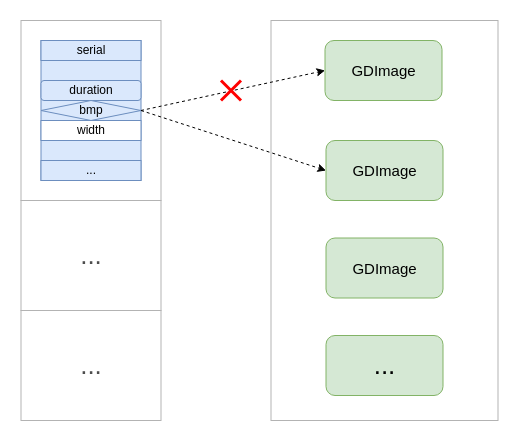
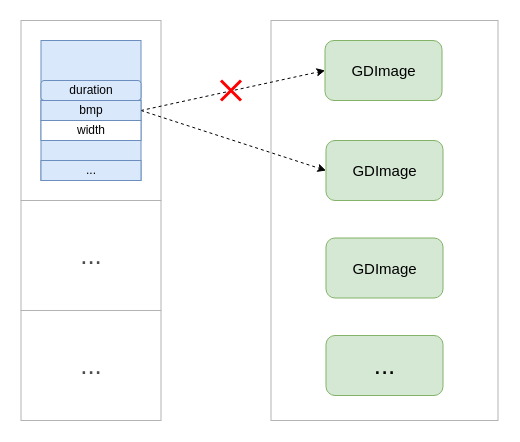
(91, 51) -> none
(91, 111) -> (91, 111)
